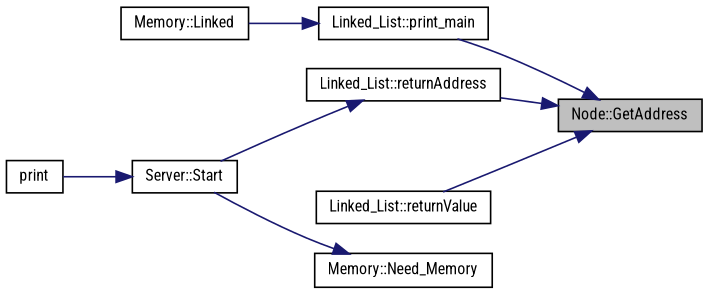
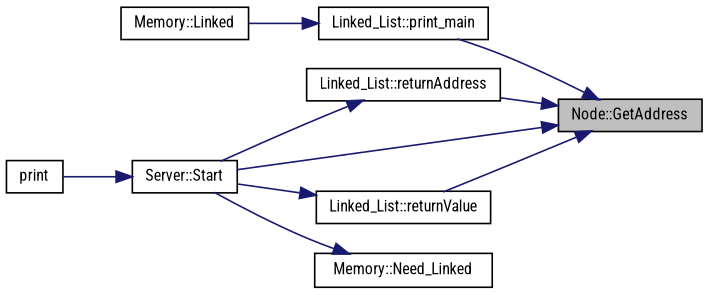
none -> (390, 149)
none -> (269, 188)
(403, 270) -> (403, 270)
